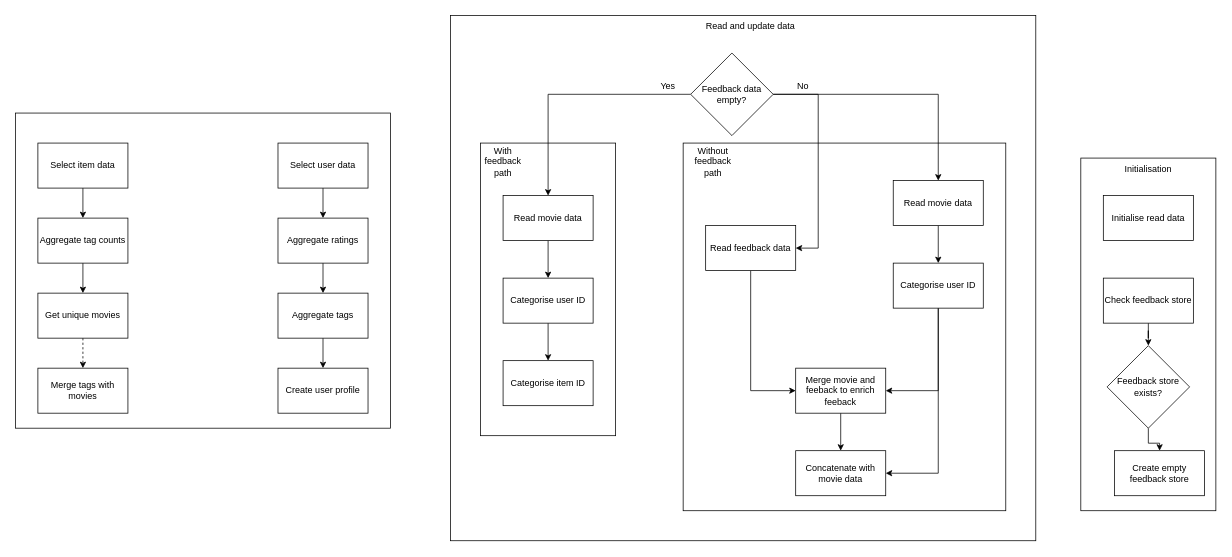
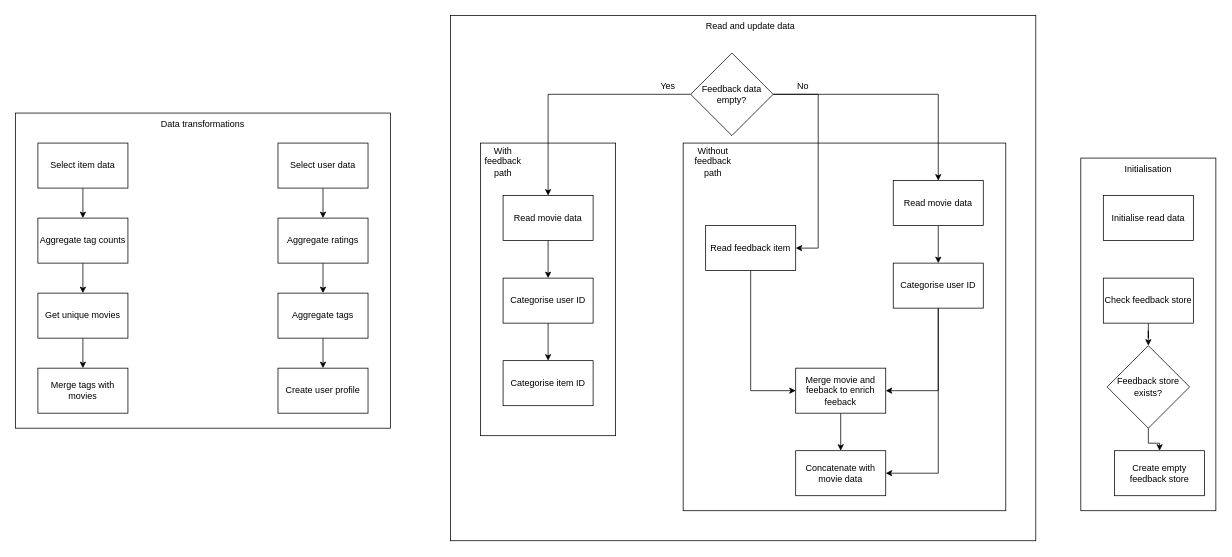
none -> (203, 124)
(750, 248) -> (750, 248)
(83, 350) -> (83, 350)
